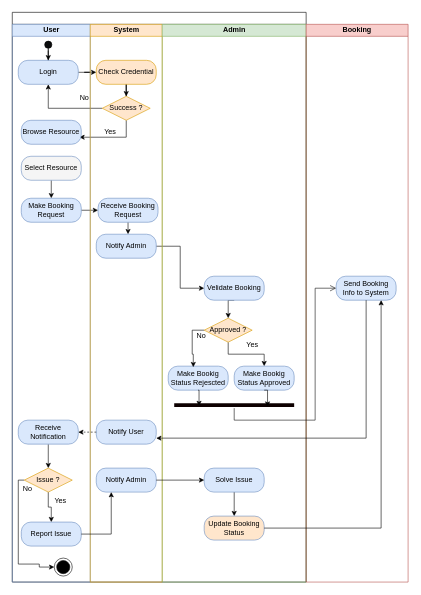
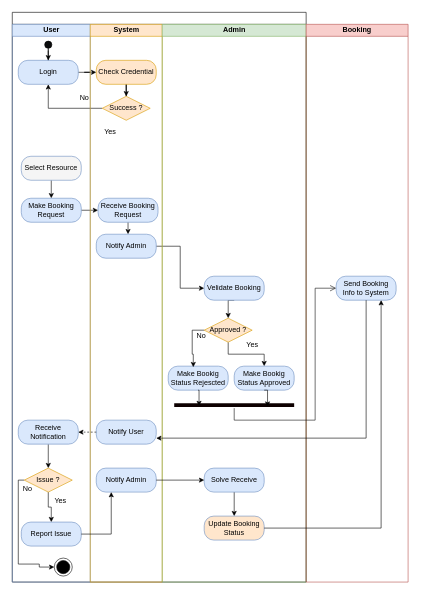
(51, 132) -> none
(84, 137) -> none
(234, 480) -> (234, 480)
